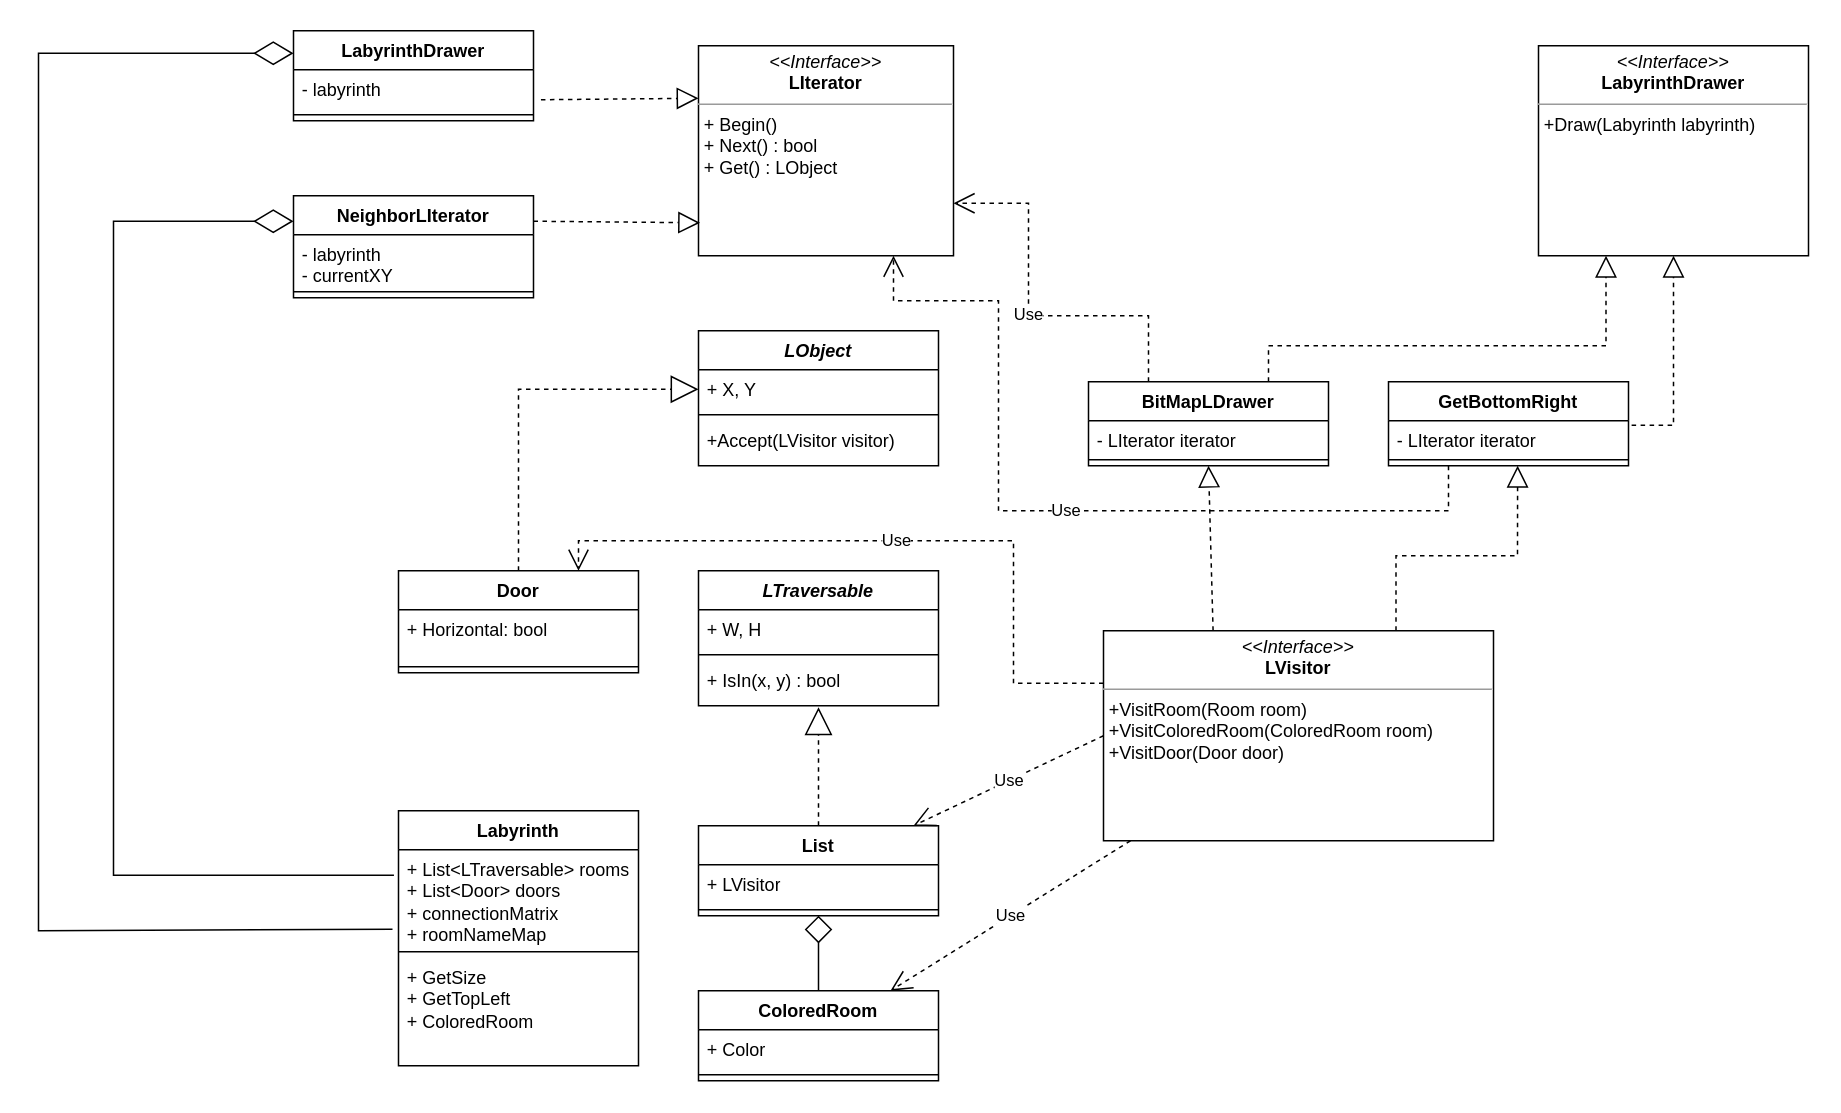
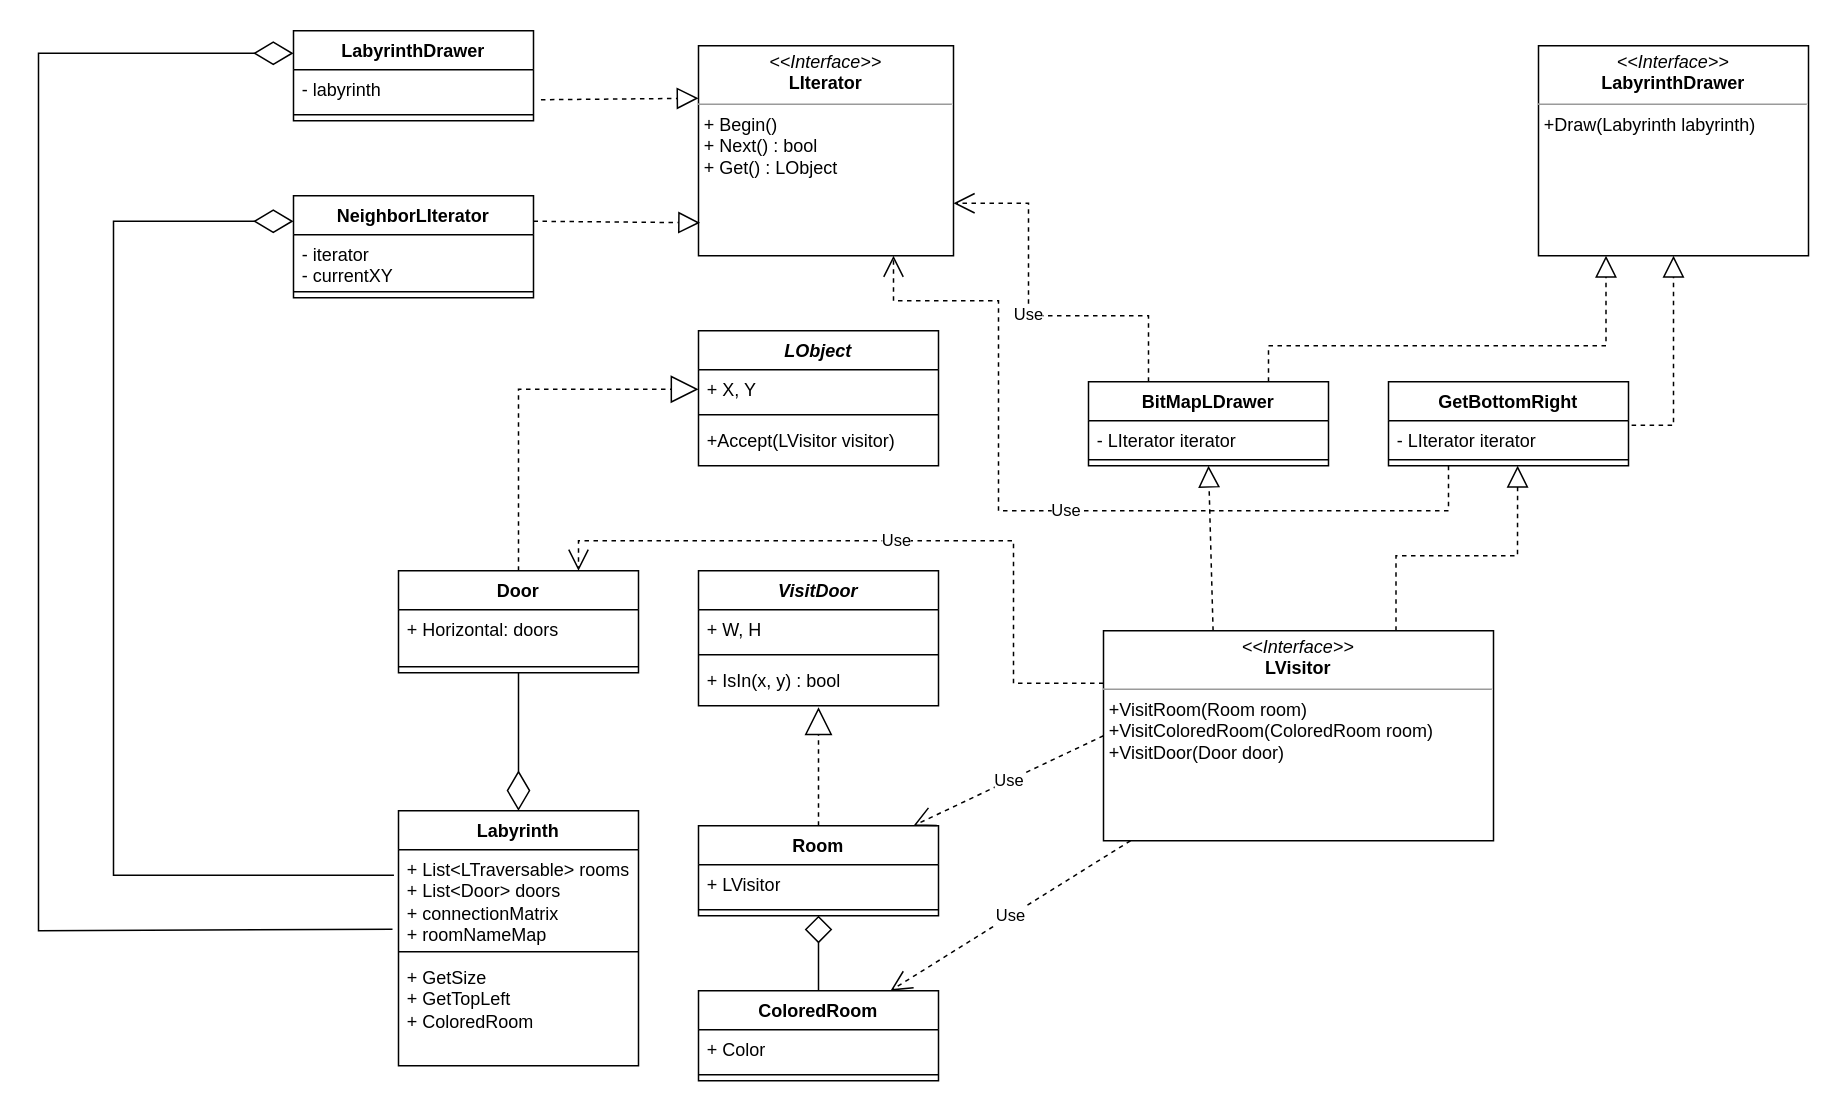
(355, 267) -> (355, 267)
(818, 592) -> (818, 592)
(484, 631) -> (491, 631)
none -> (518, 723)
(818, 847) -> (818, 847)
